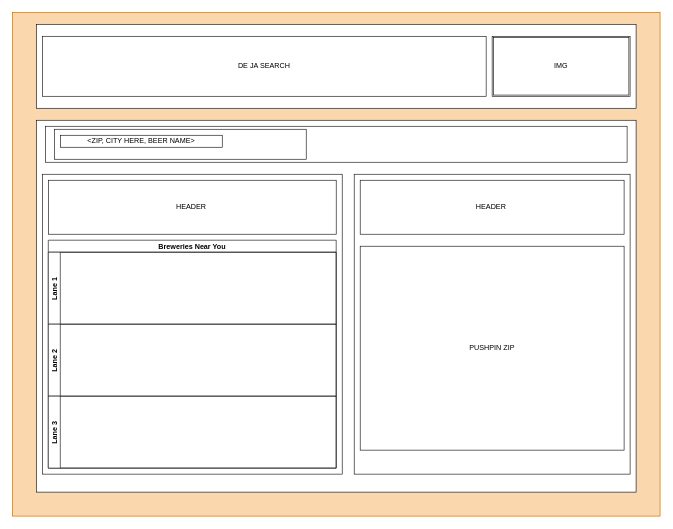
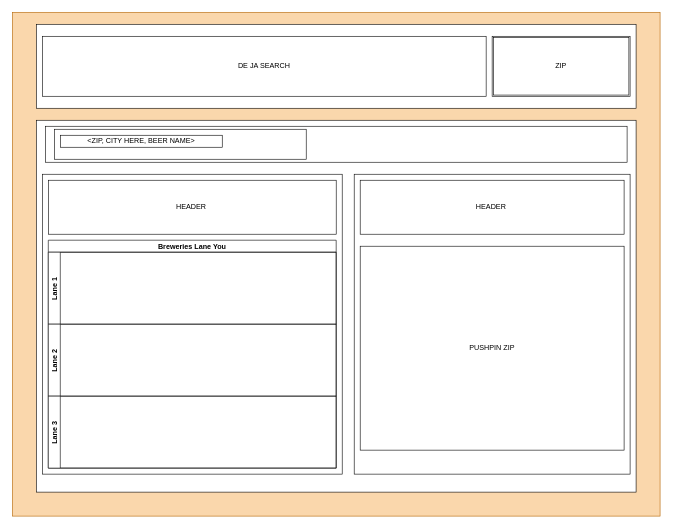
(561, 66) -> (561, 66)
(192, 247) -> (192, 247)
